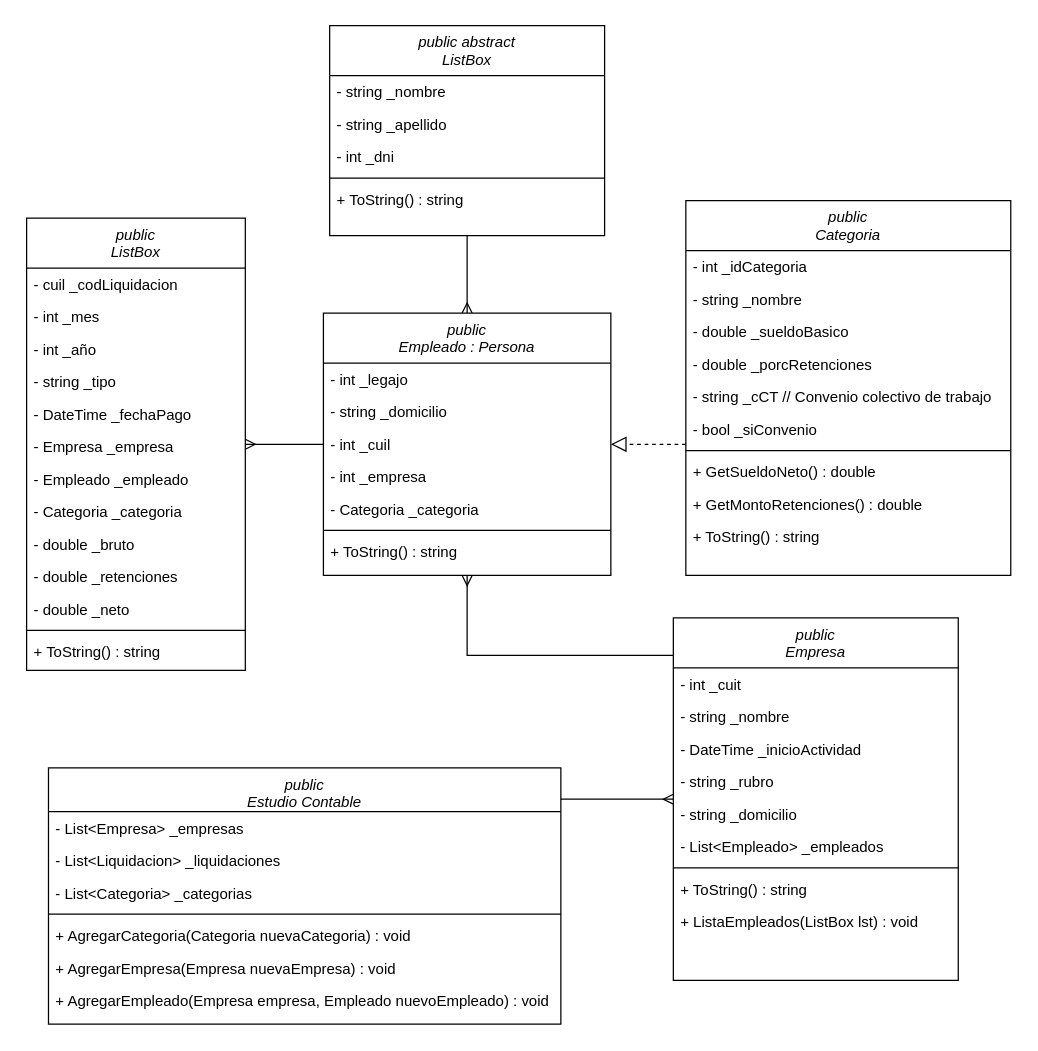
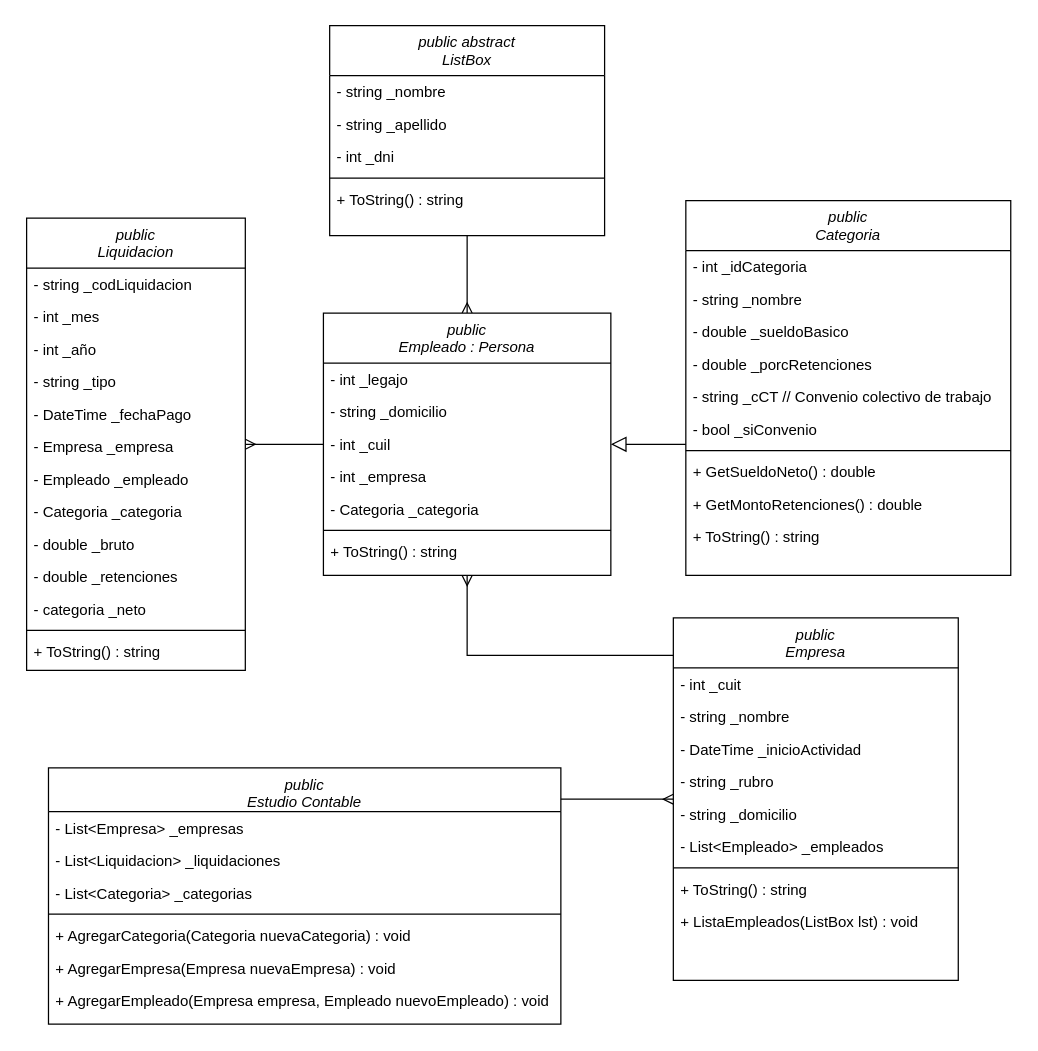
(135, 235) -> (135, 235)
(112, 285) -> (122, 285)
(654, 444) -> (654, 444)
(86, 610) -> (99, 610)
